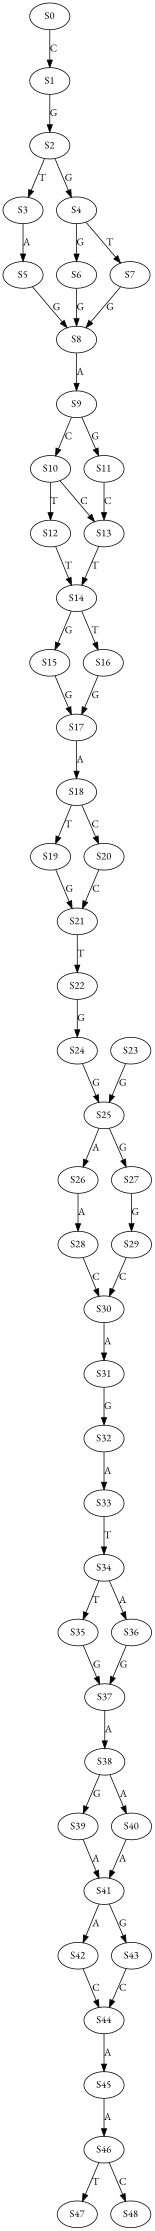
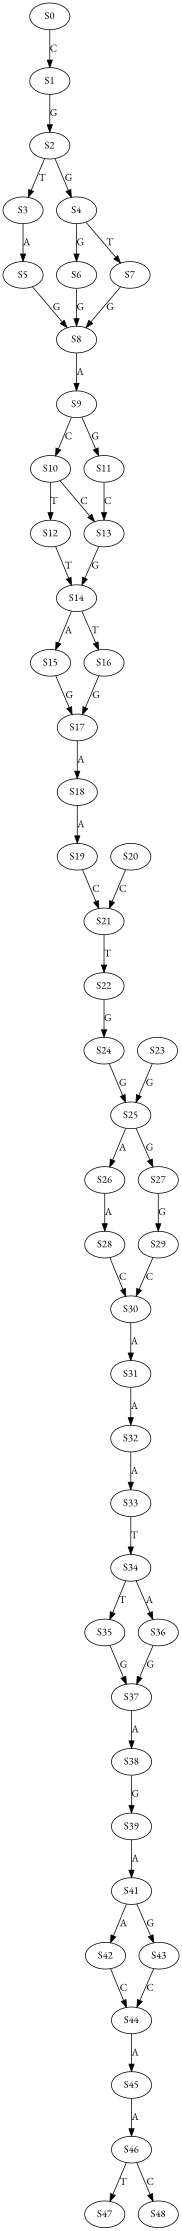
(95, 566) -> (95, 566)
(69, 630) -> (68, 630)
(89, 821) -> none
(68, 824) -> (81, 824)
(69, 889) -> (96, 889)
(108, 1406) -> (134, 1406)
(132, 1826) -> none
